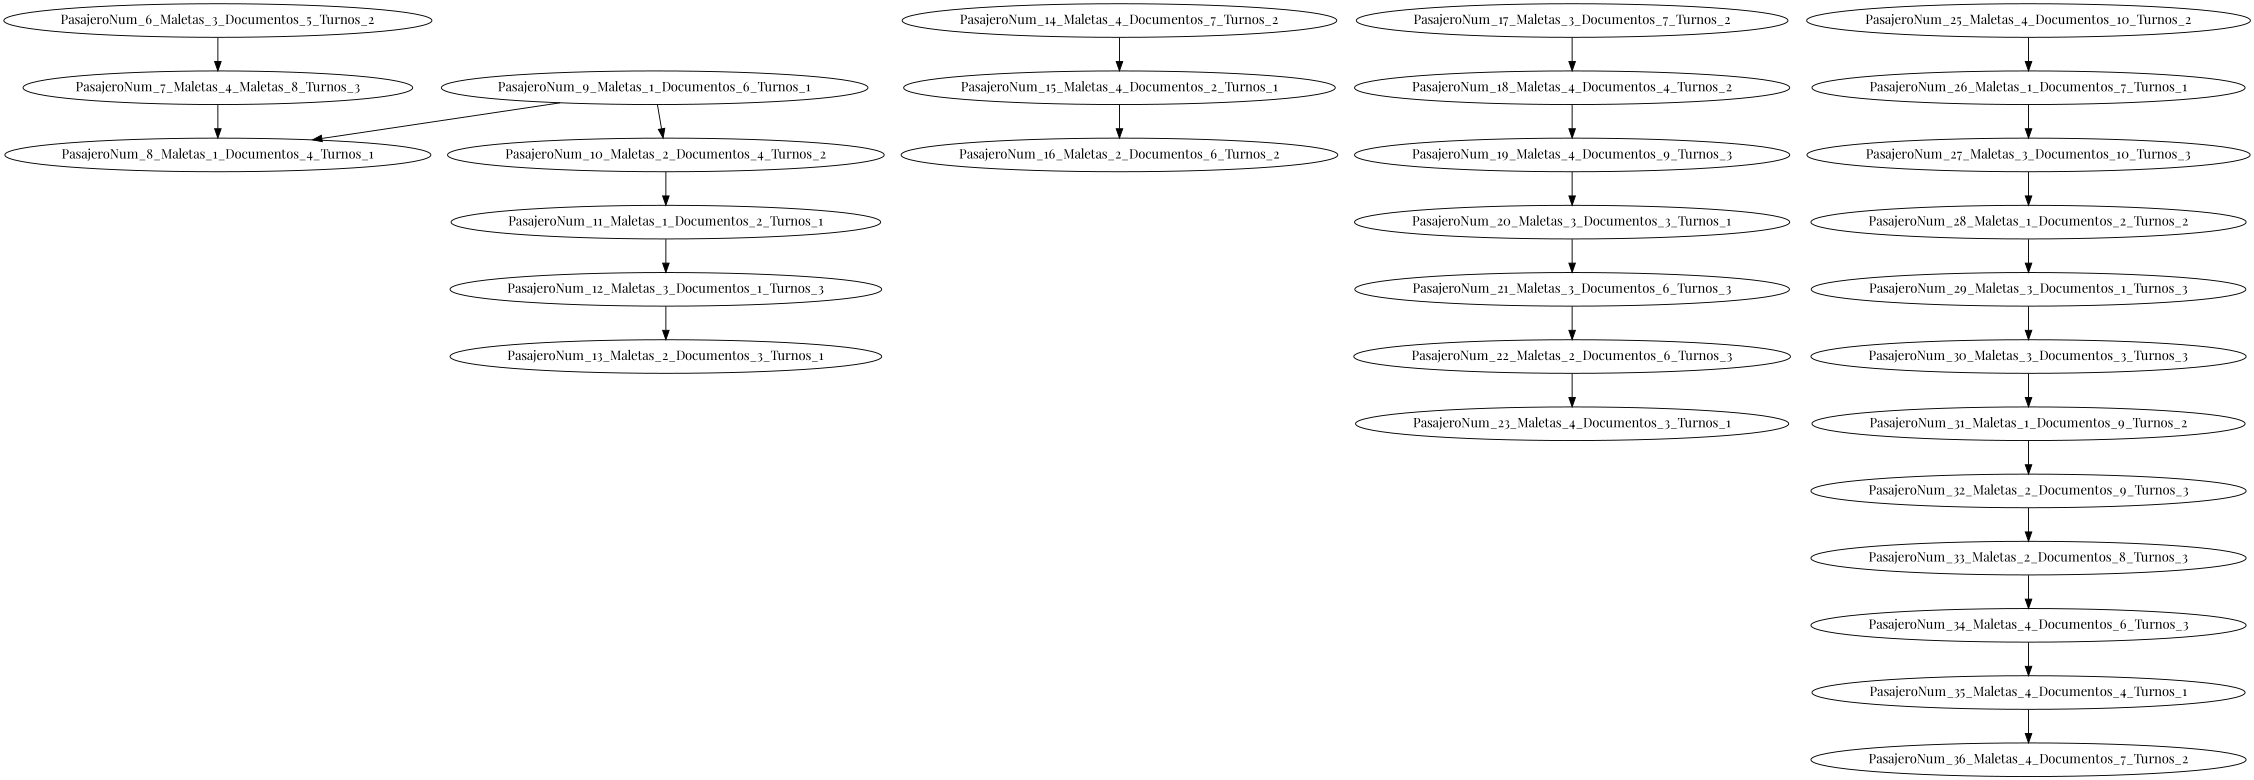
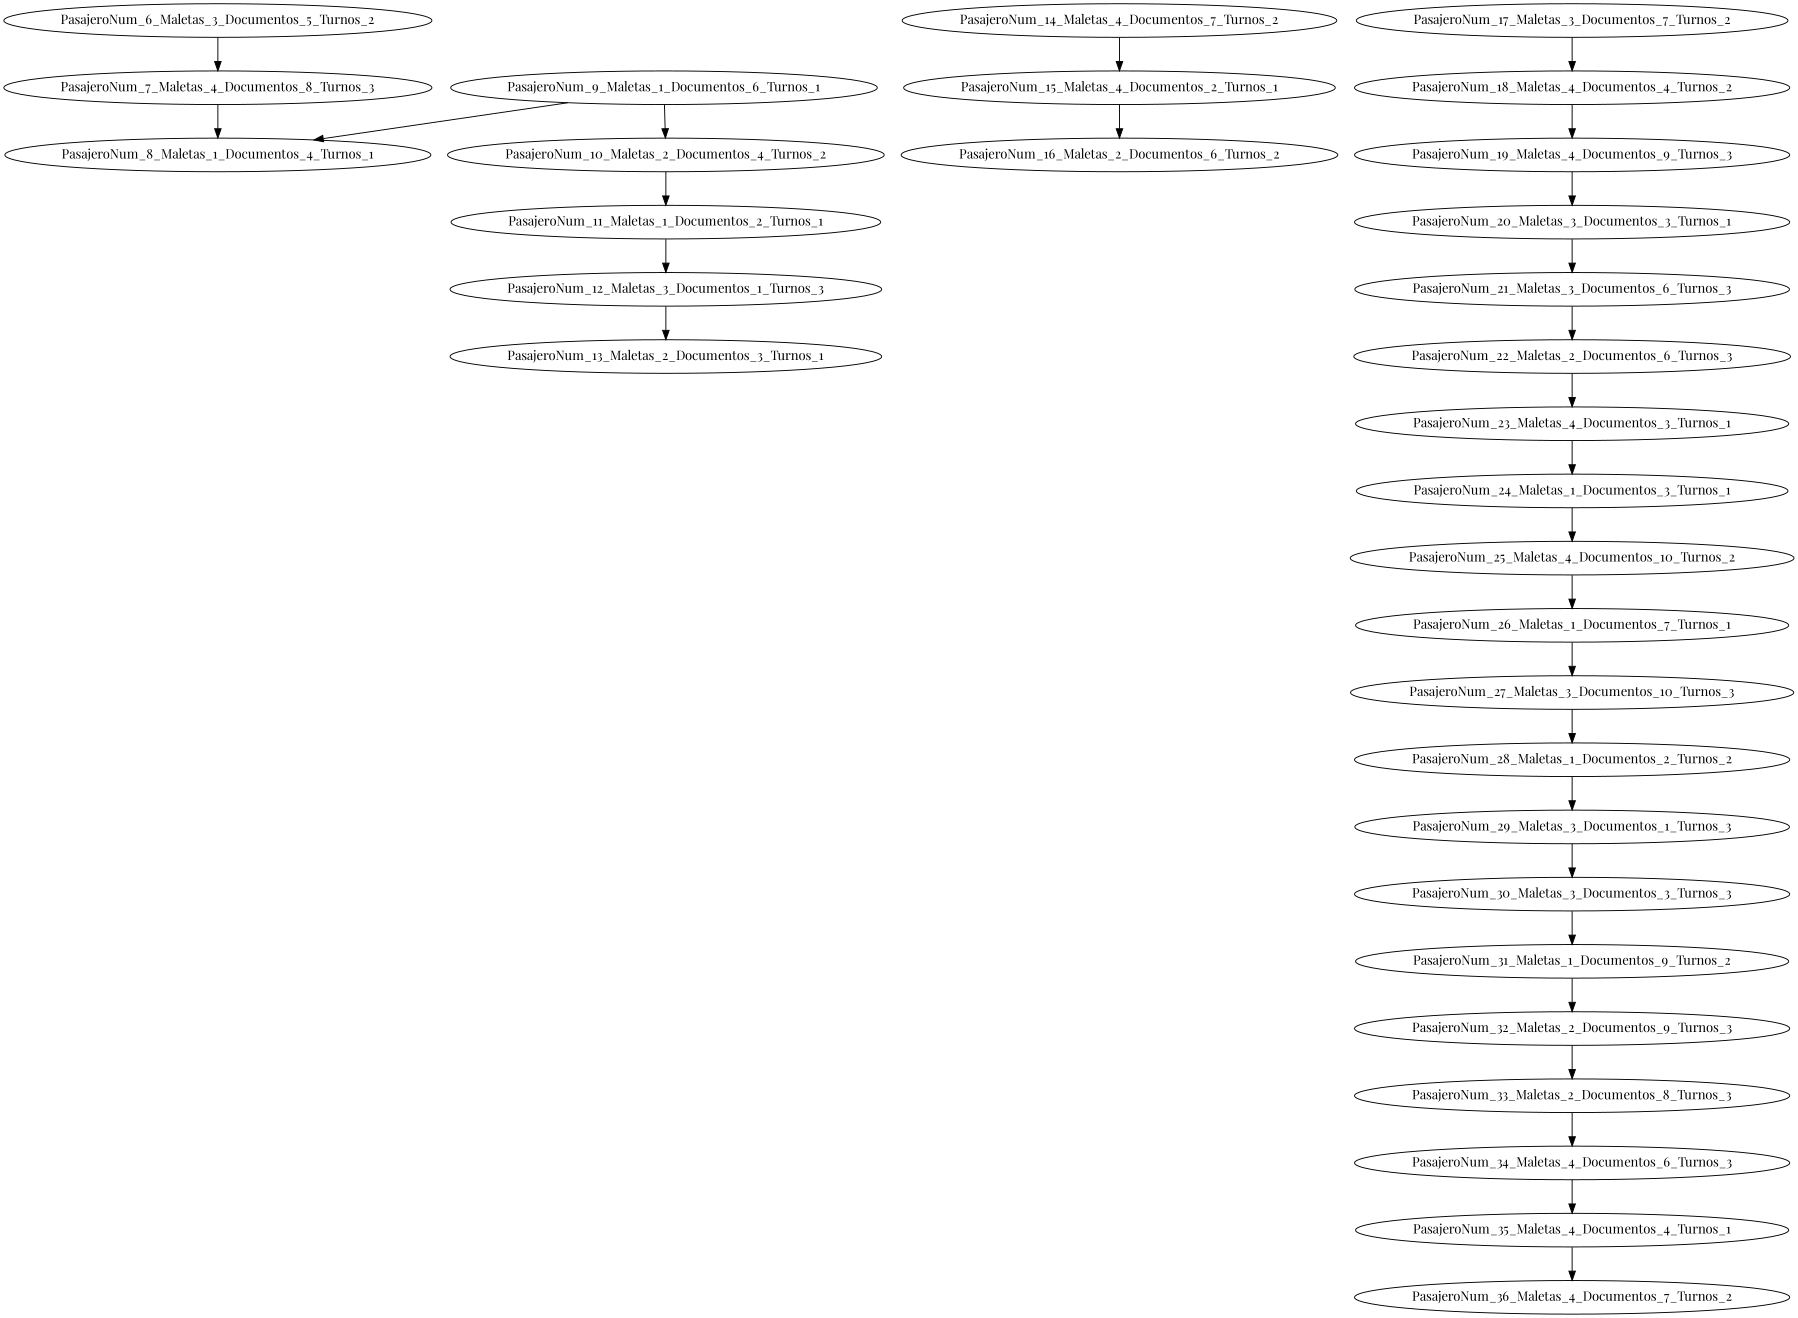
(218, 88) -> (218, 88)
none -> (1572, 491)
